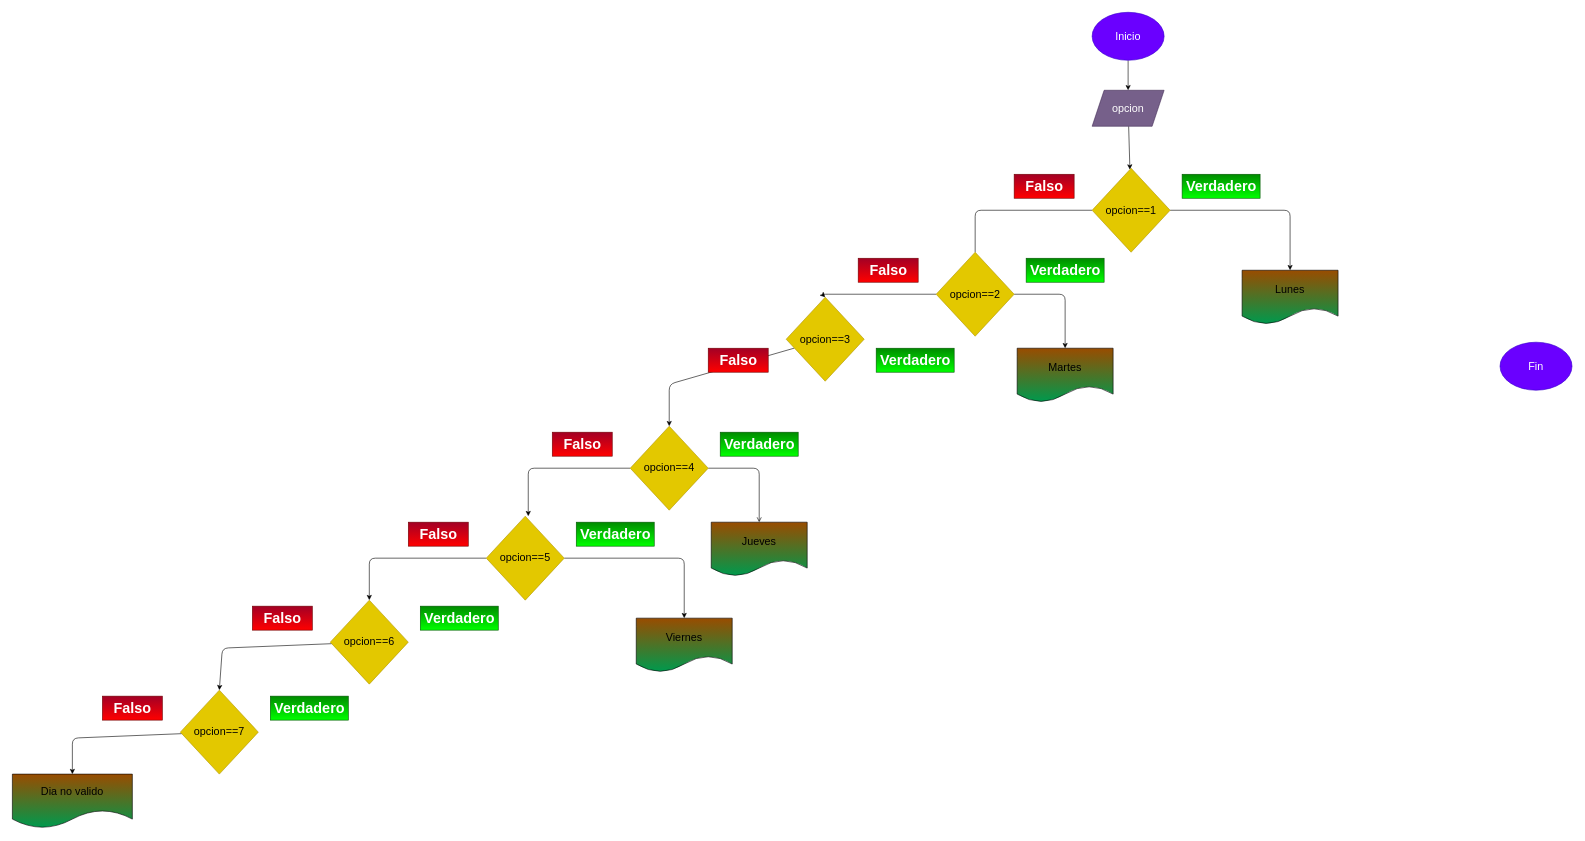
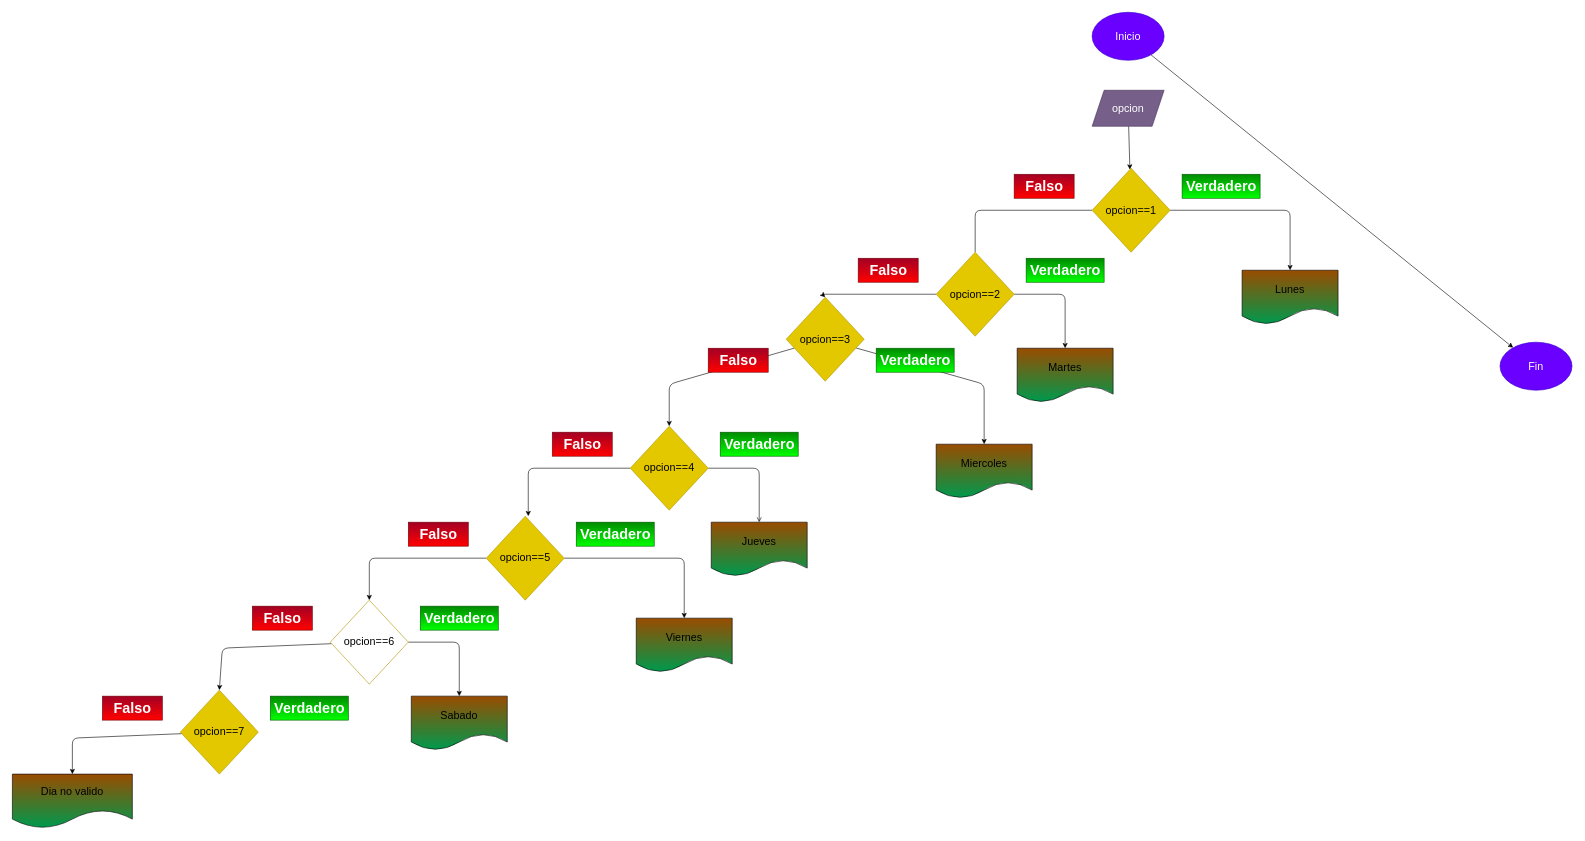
(1128, 84) -> (1331, 200)
none -> (963, 378)
none -> (984, 471)
(369, 642) -> (369, 642)
none -> (456, 643)
none -> (459, 723)
